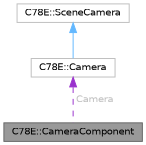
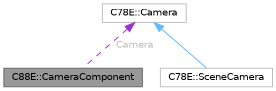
(73, 46) -> (184, 48)
(73, 132) -> (73, 78)
